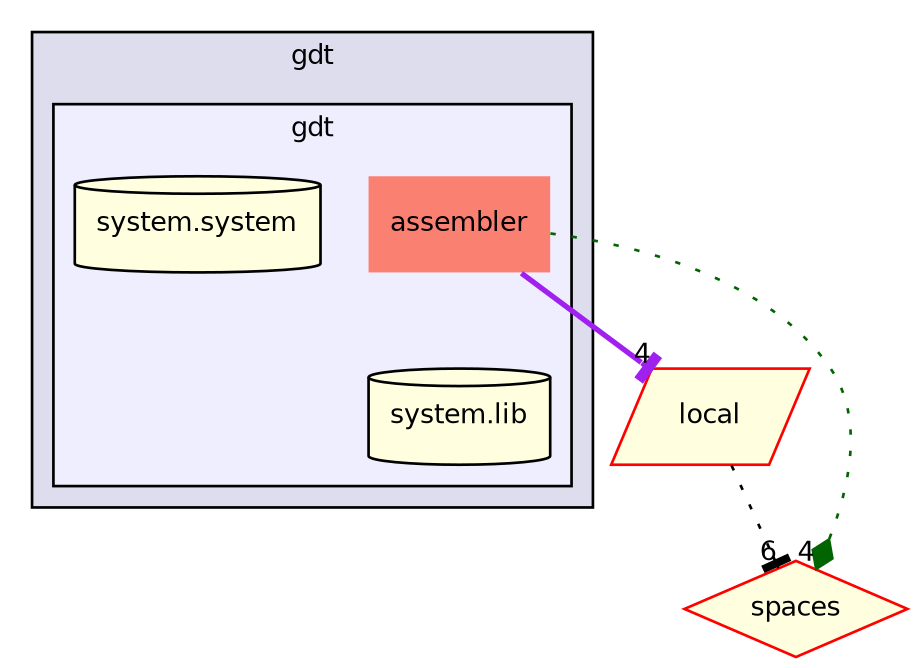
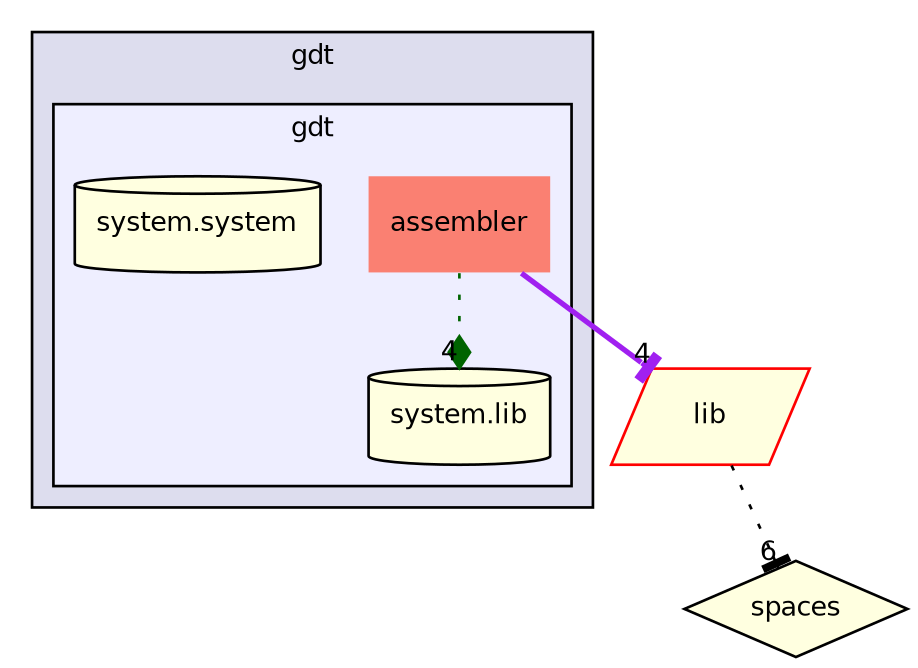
(781, 318) -> (459, 305)
(710, 417) -> (710, 417)
(796, 609) -> (796, 609)
